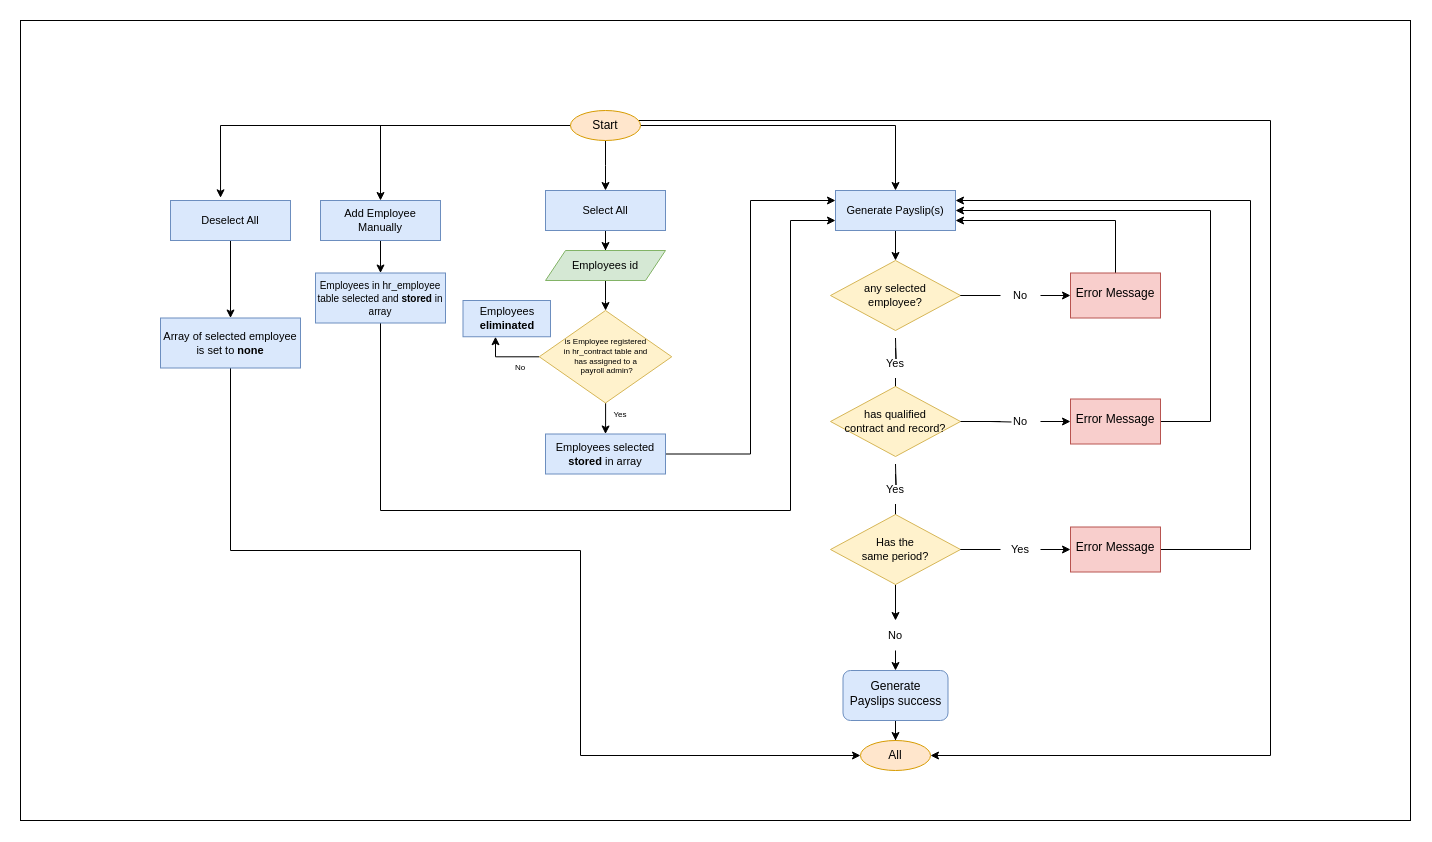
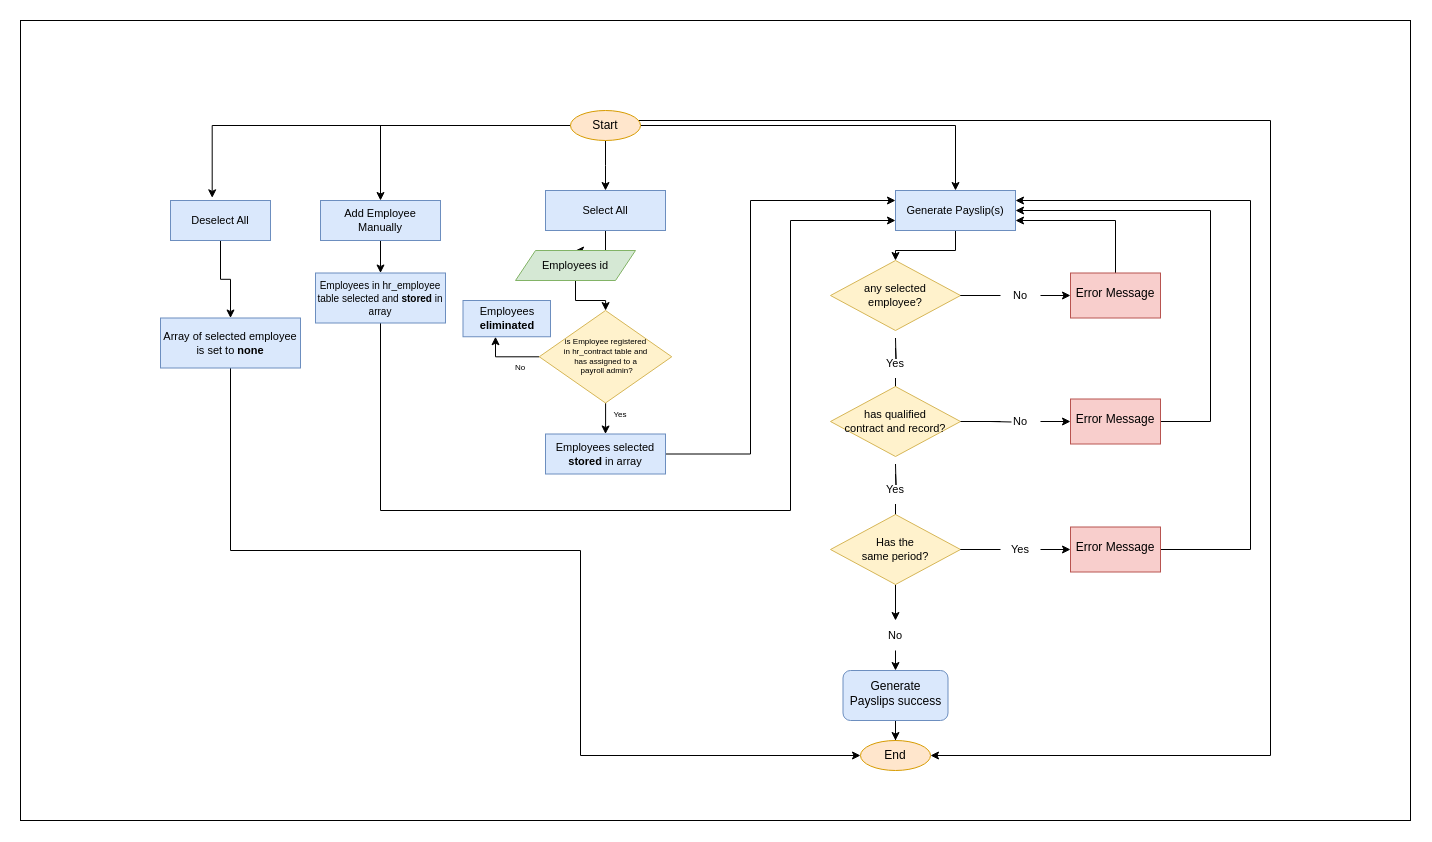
(896, 211) -> (956, 211)
(231, 221) -> (221, 221)
(606, 266) -> (576, 266)
(896, 756) -> (896, 756)
